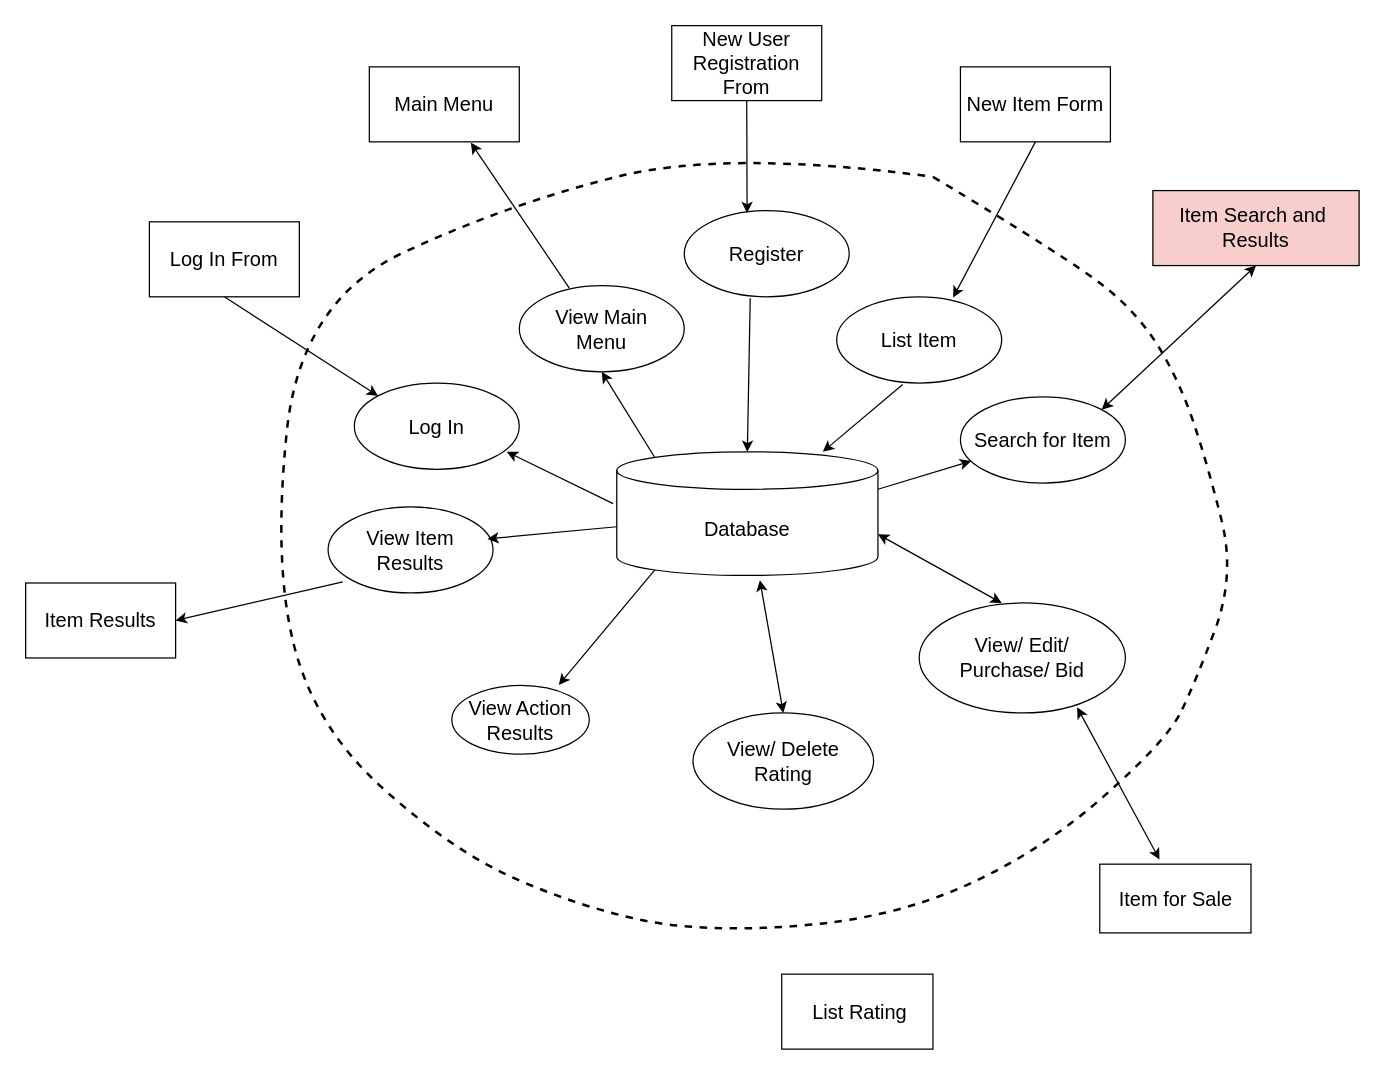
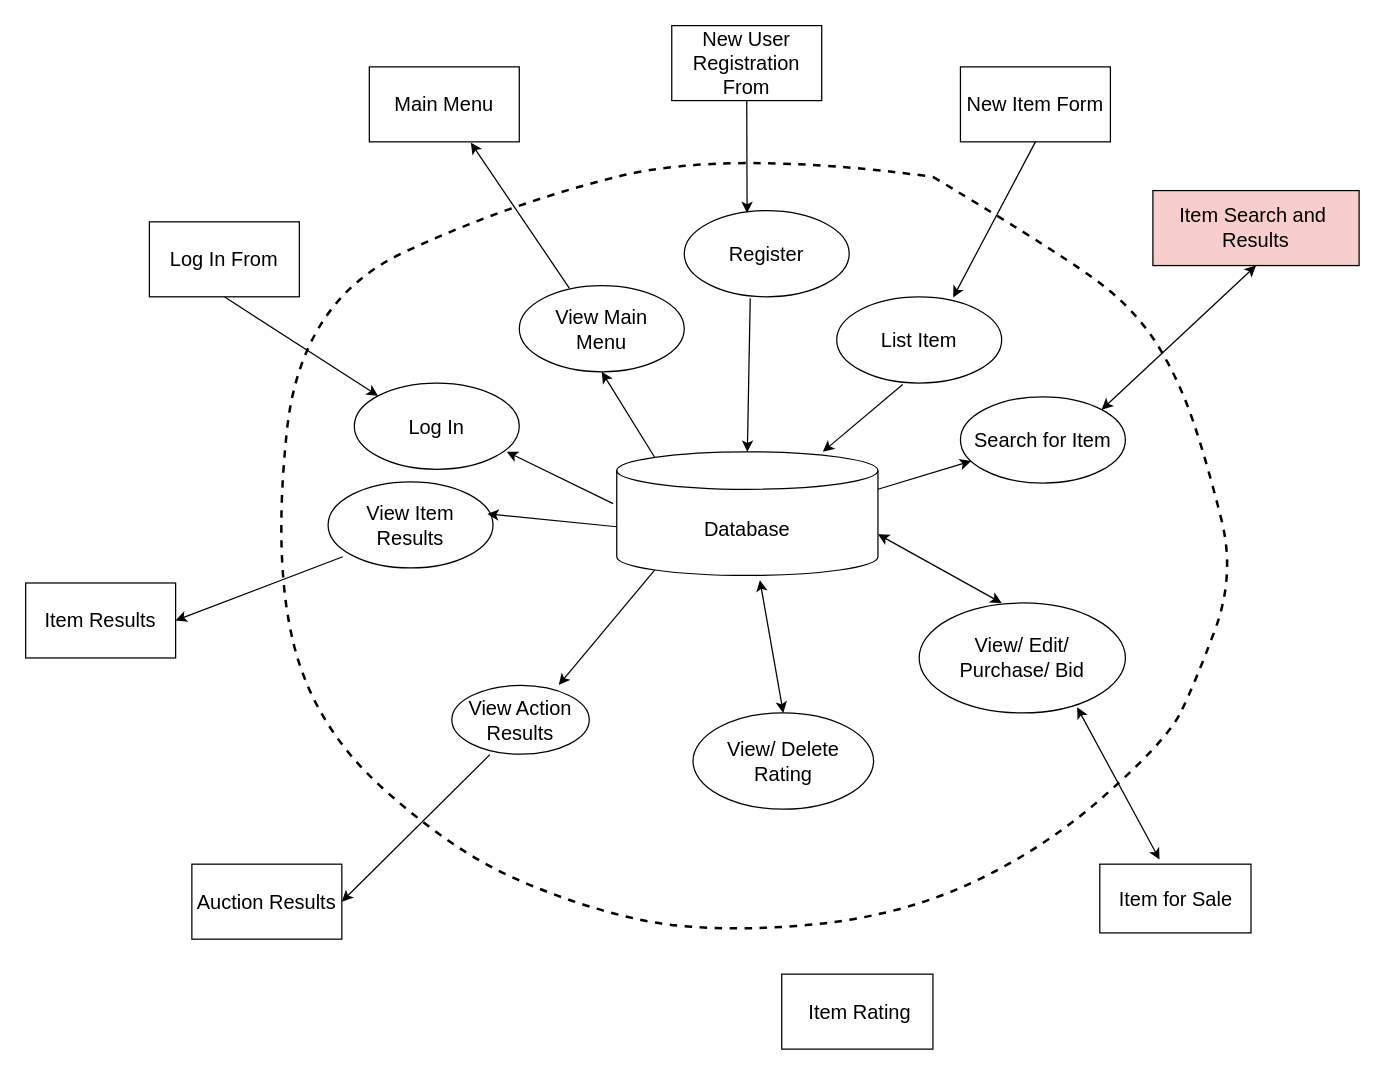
(411, 550) -> (411, 525)
none -> (419, 826)
none -> (267, 902)
(858, 1012) -> (858, 1012)
